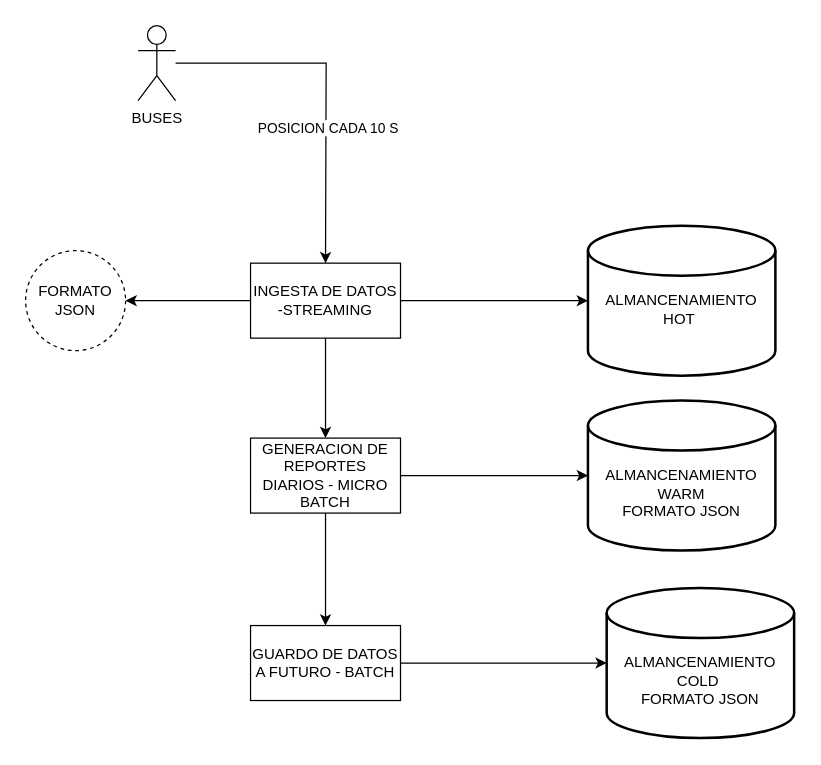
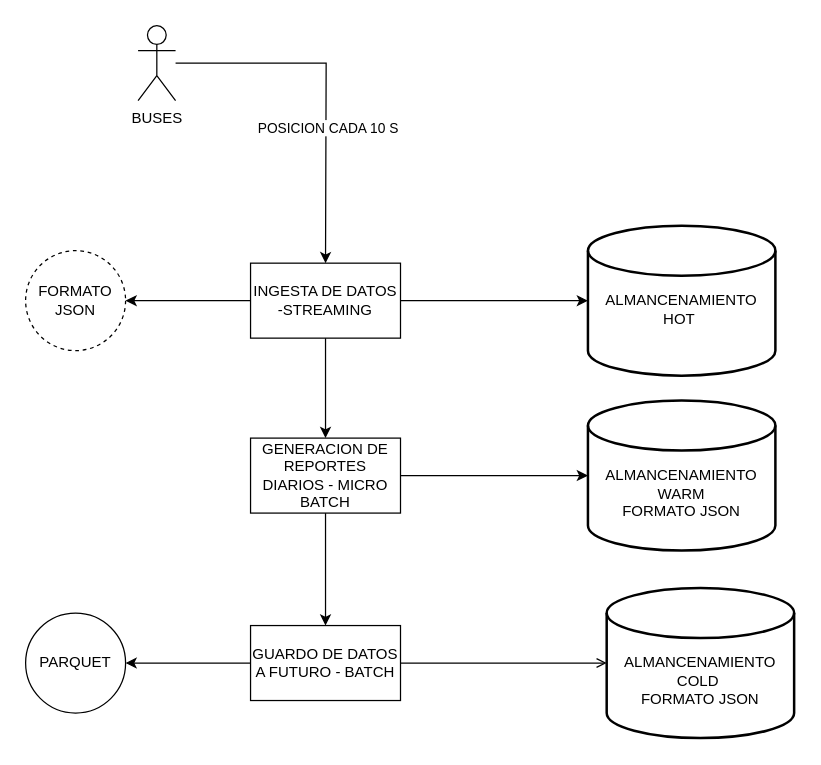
none -> (76, 663)
none -> (193, 663)
(597, 663) -> (598, 663)
